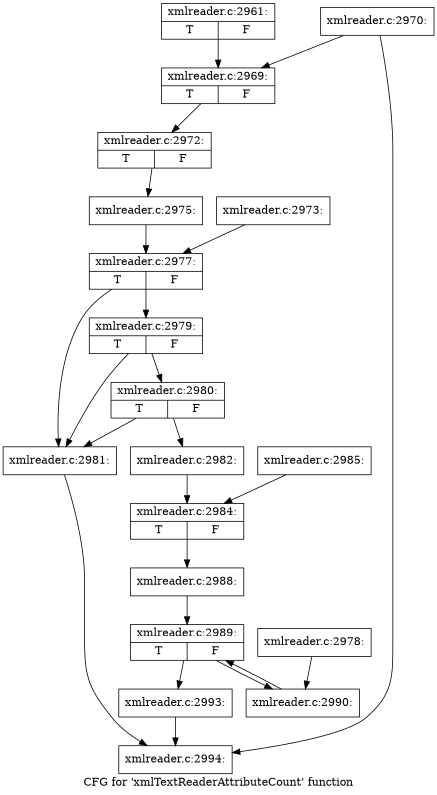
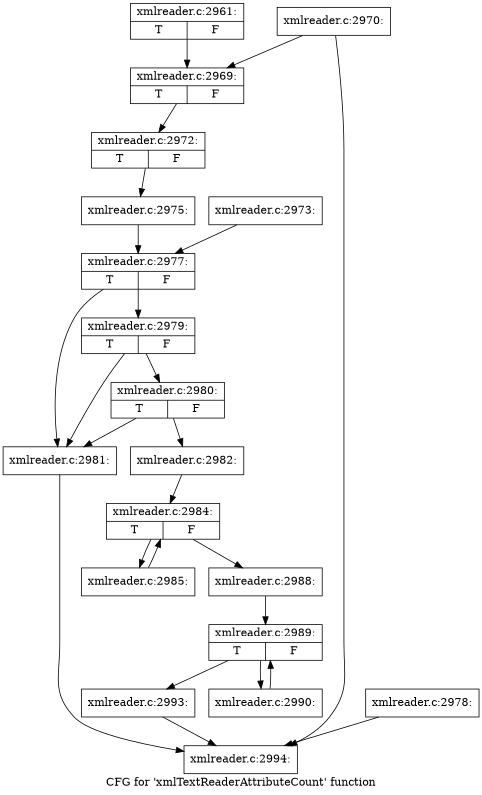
none -> (146, 550)
(309, 669) -> (335, 730)
